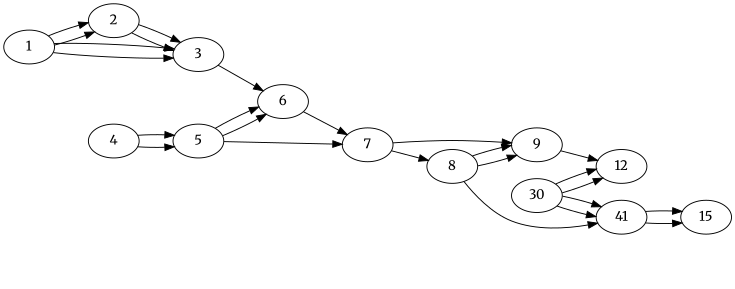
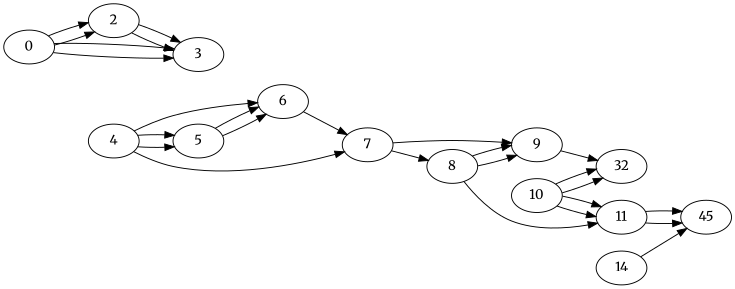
(29, 47) -> (29, 47)
(236, 76) -> (190, 112)
(278, 143) -> (234, 171)
(622, 166) -> (622, 166)
(537, 196) -> (537, 196)
(622, 217) -> (622, 217)
(706, 217) -> (706, 217)
none -> (622, 268)
